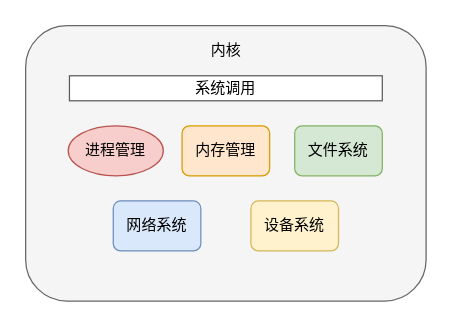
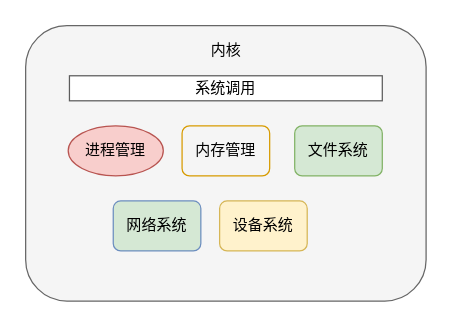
(226, 151) -> (226, 151)
(157, 226) -> (157, 226)
(294, 226) -> (263, 226)
